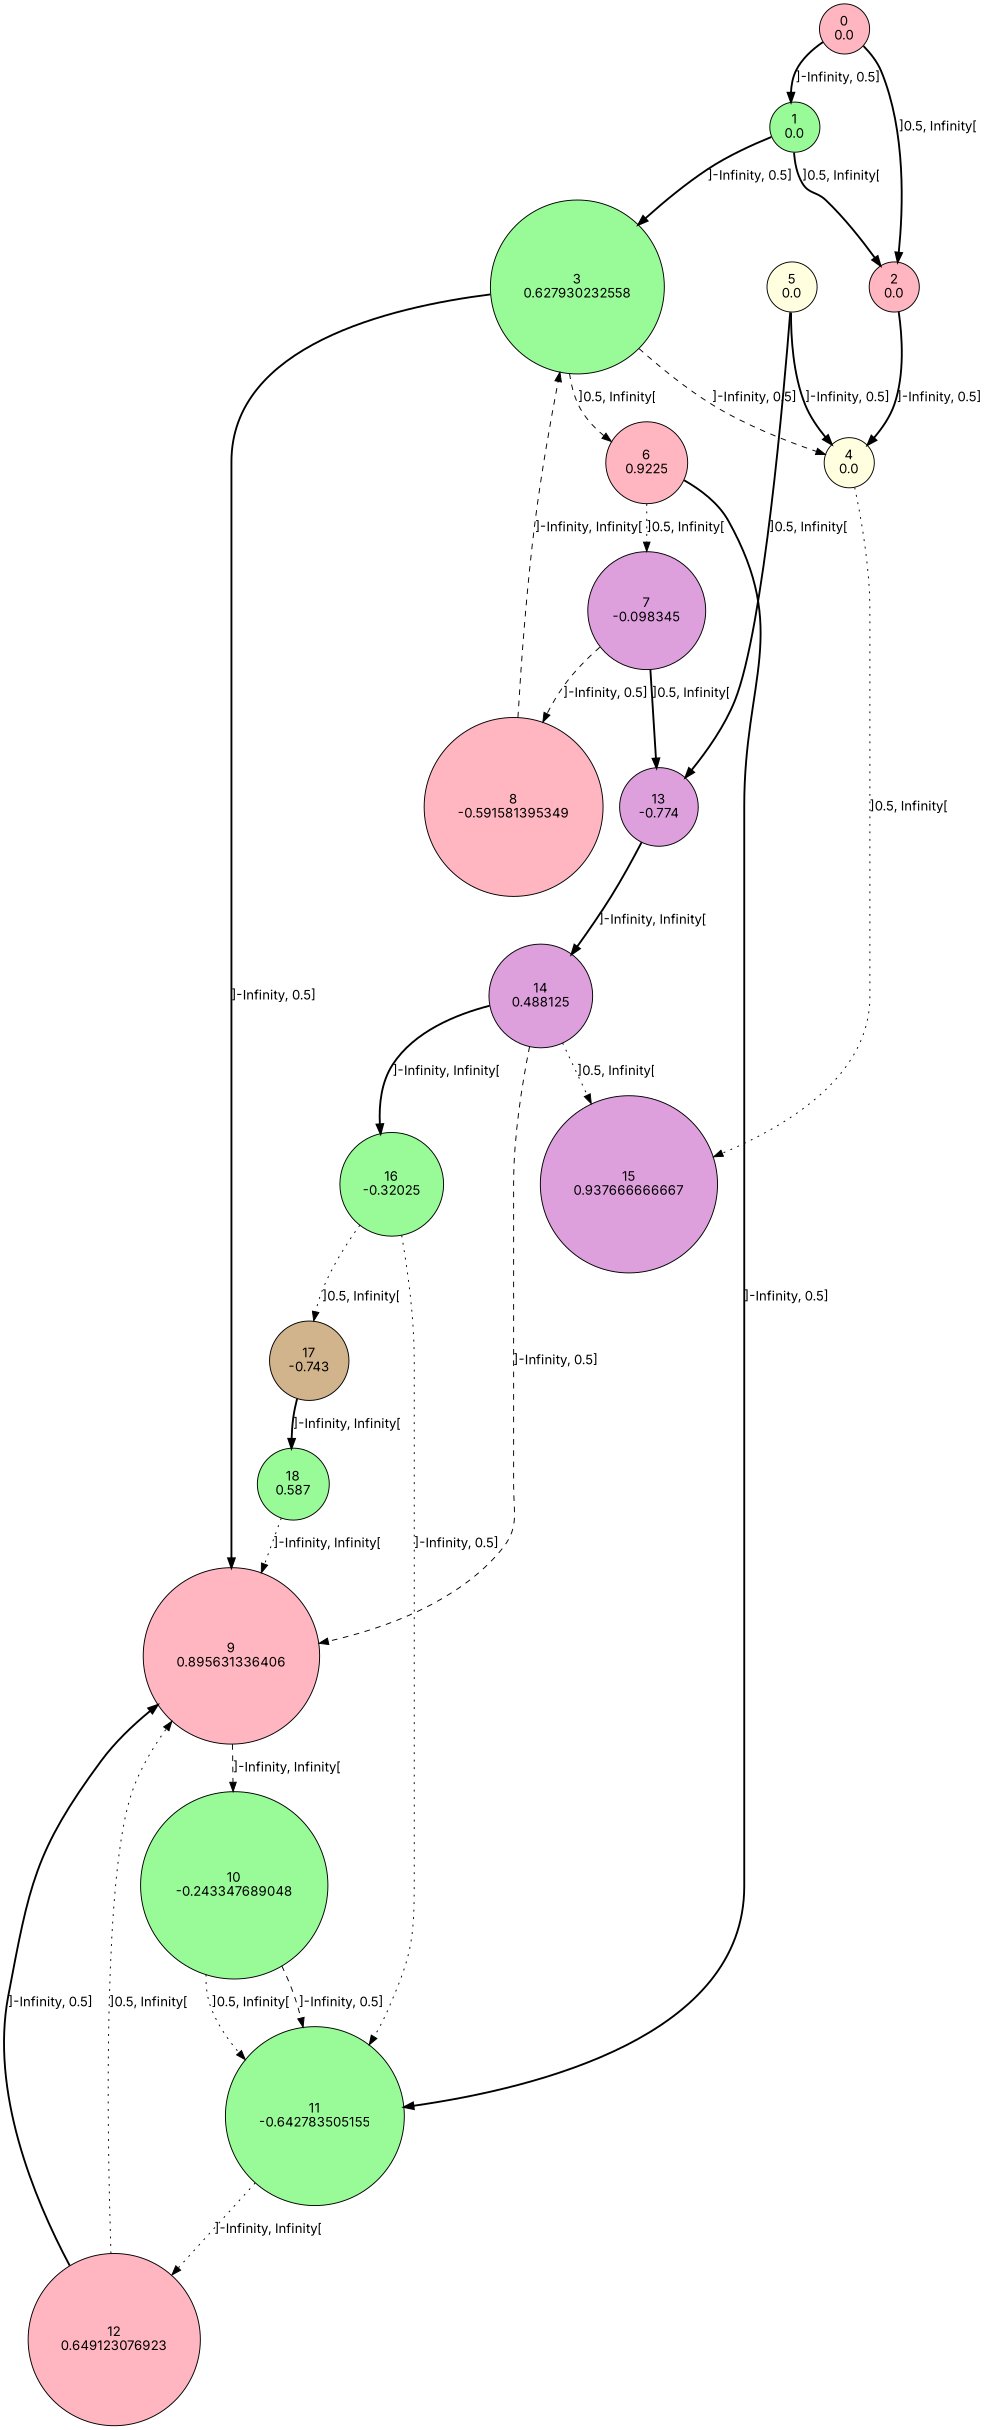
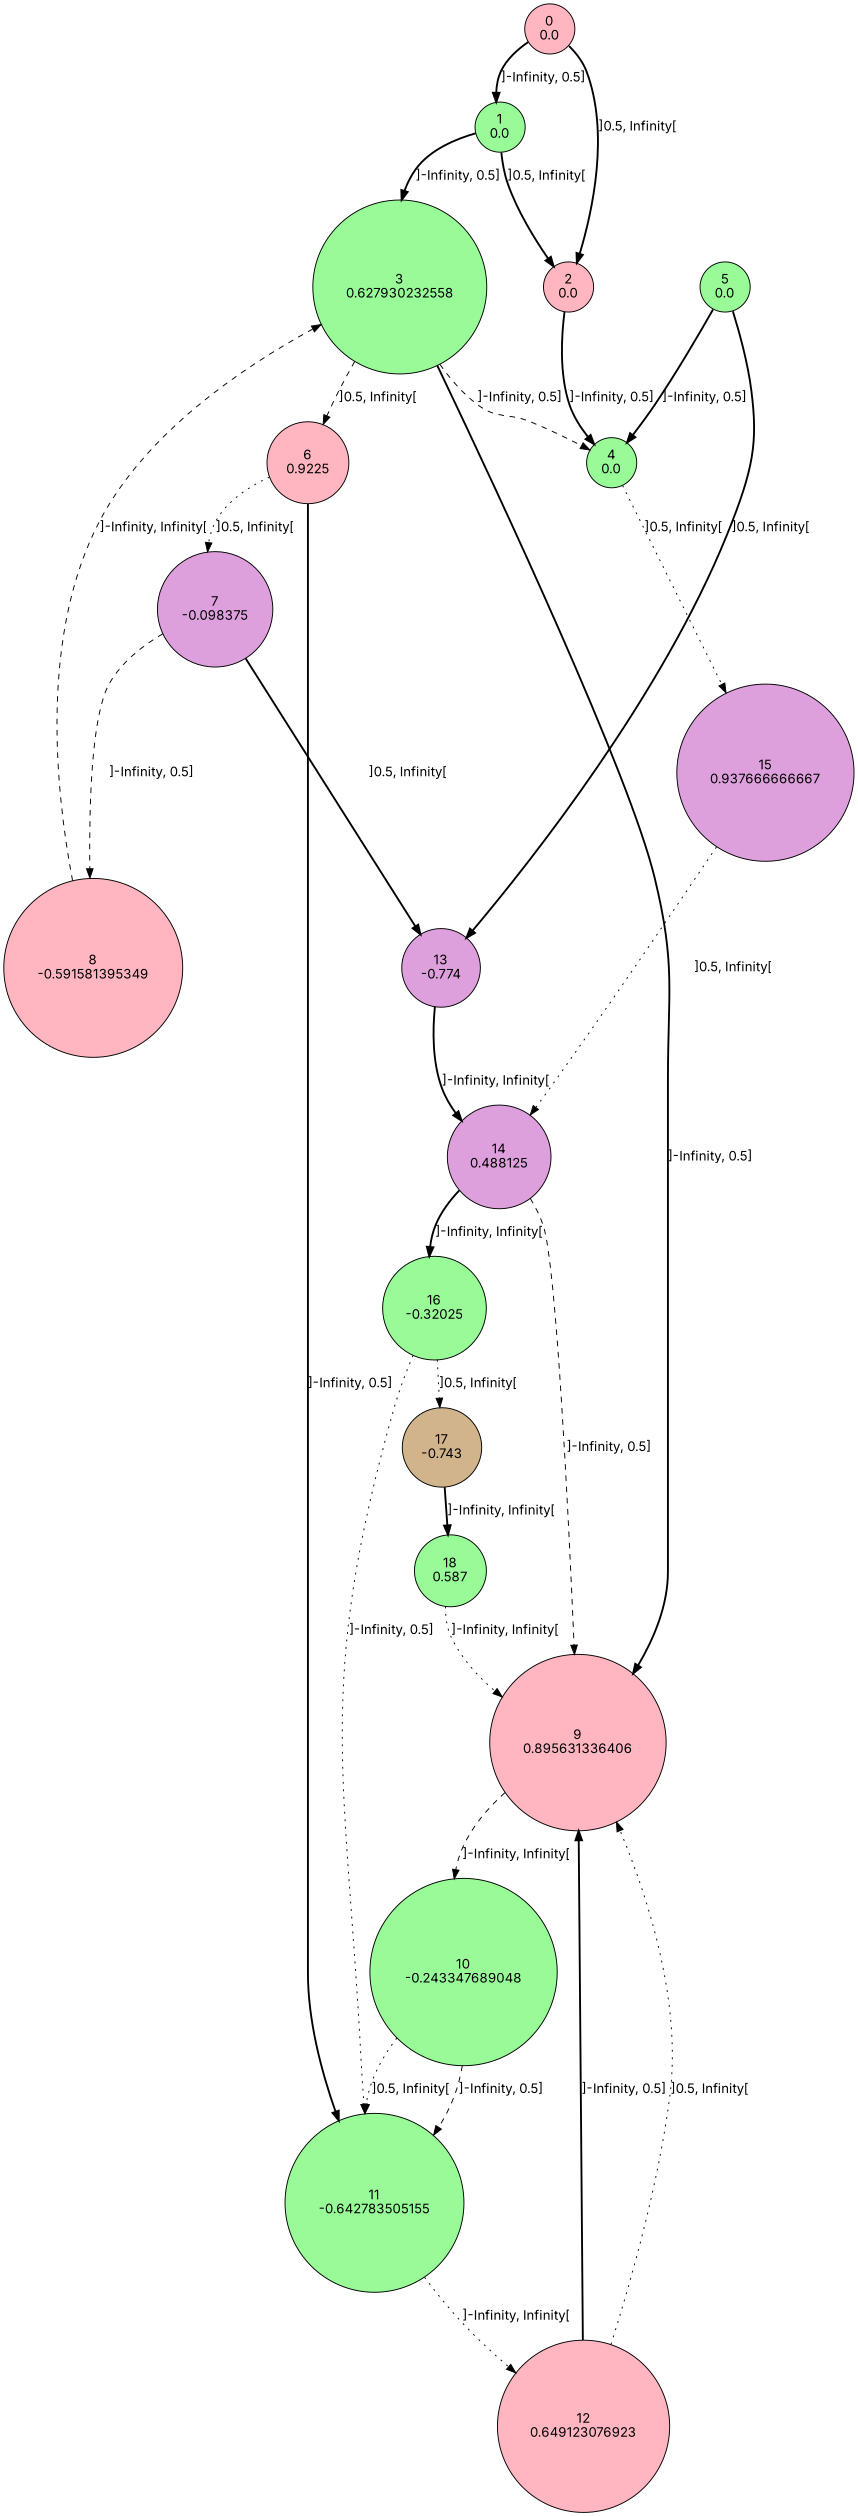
(792, 287) -> (725, 287)
(849, 463) -> (612, 463)
(647, 611) -> (215, 609)
(575, 1069) -> (627, 978)
